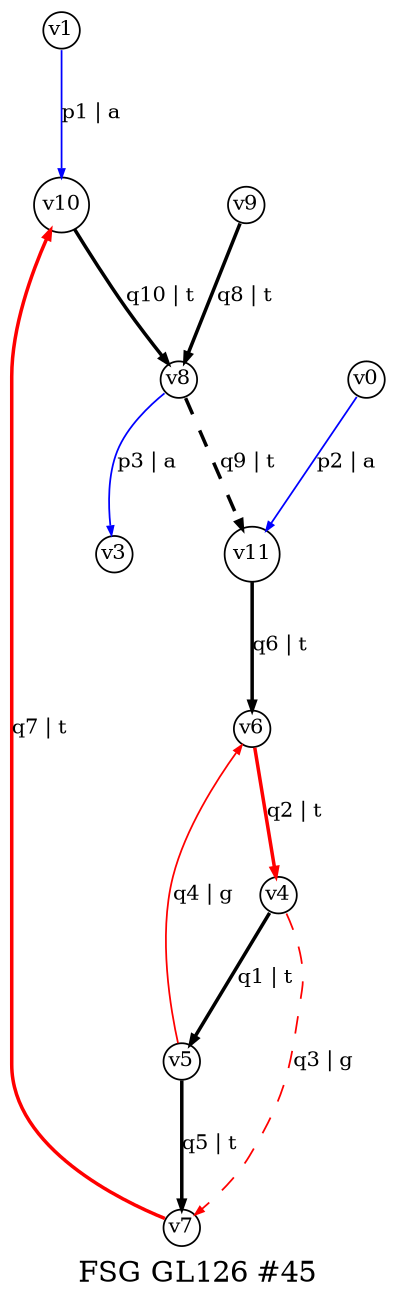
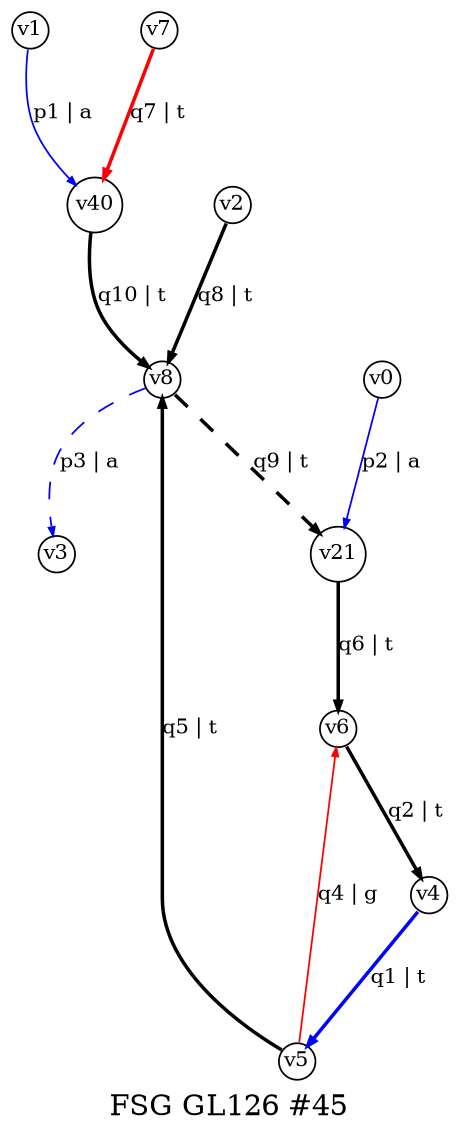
(62, 205) -> (95, 205)
(246, 205) -> (233, 205)
(117, 451) -> (69, 438)
(252, 554) -> (338, 554)
(265, 807) -> (382, 808)
(232, 975) -> (366, 975)
(287, 1073) -> none
(182, 1140) -> (162, 754)
